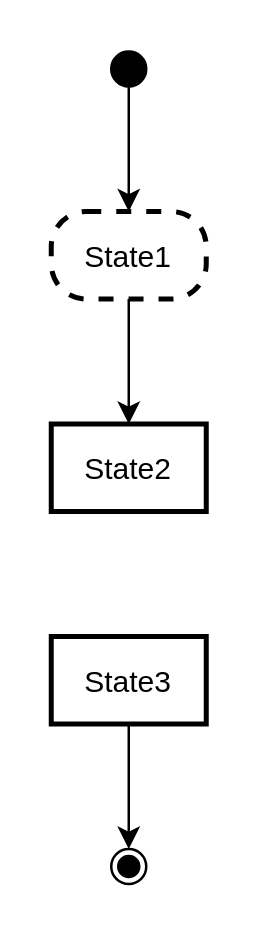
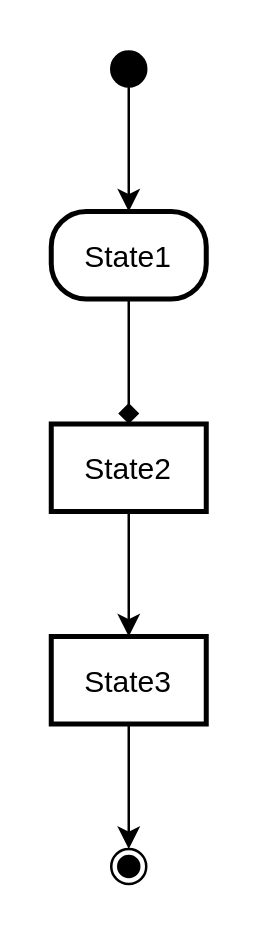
(129, 255) -> (129, 255)
(129, 405) -> (129, 403)
none -> (129, 567)
